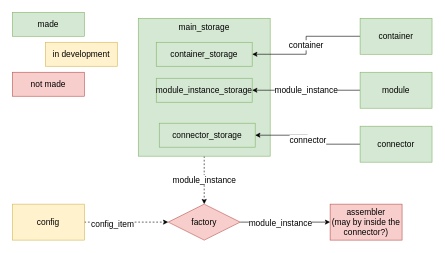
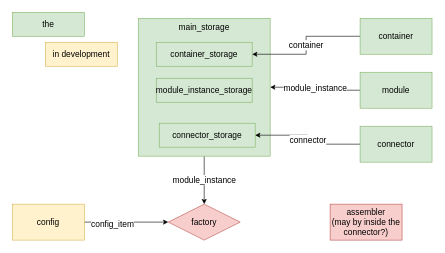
(48, 24) -> (48, 24)
(48, 84) -> none
(309, 90) -> (312, 87)
(204, 165) -> (204, 165)
(148, 222) -> (148, 222)
(280, 222) -> none
